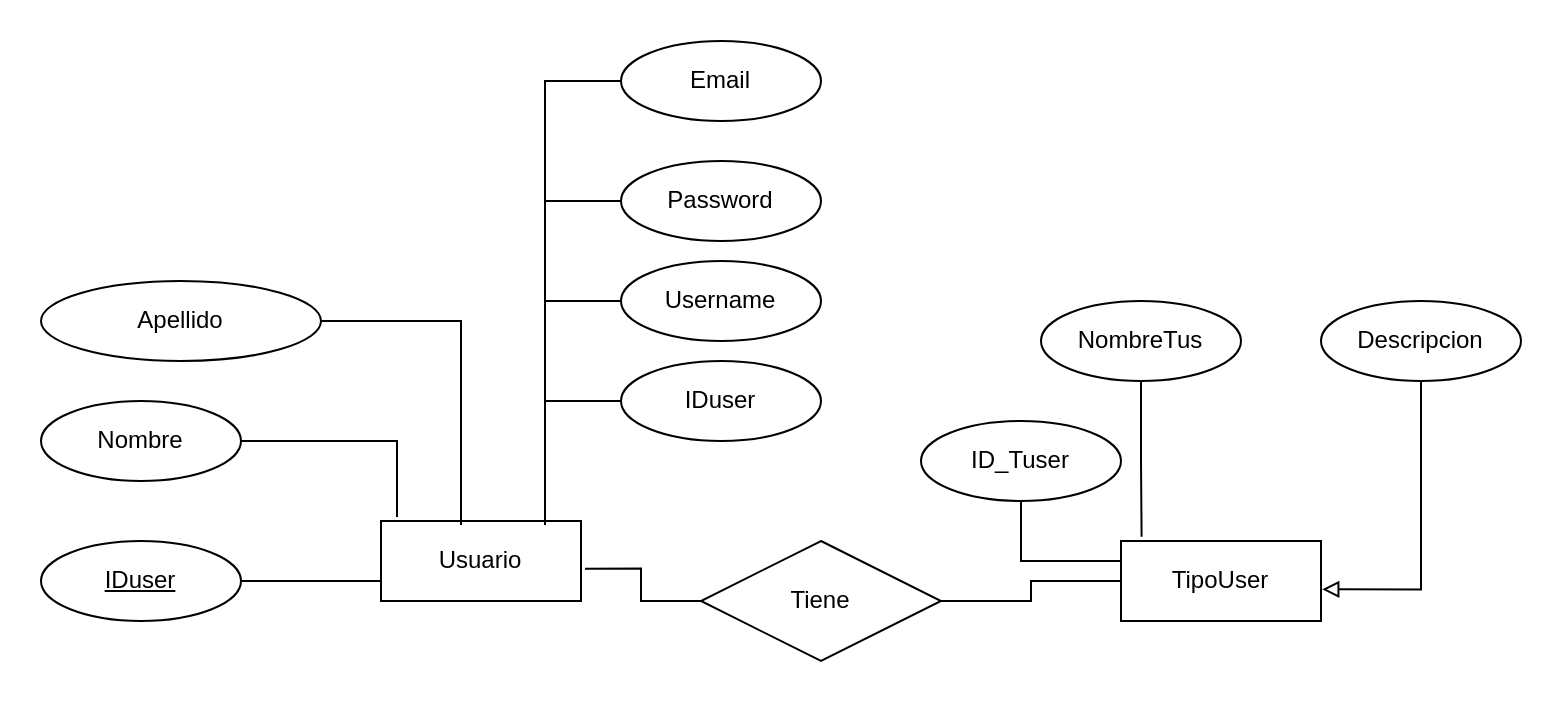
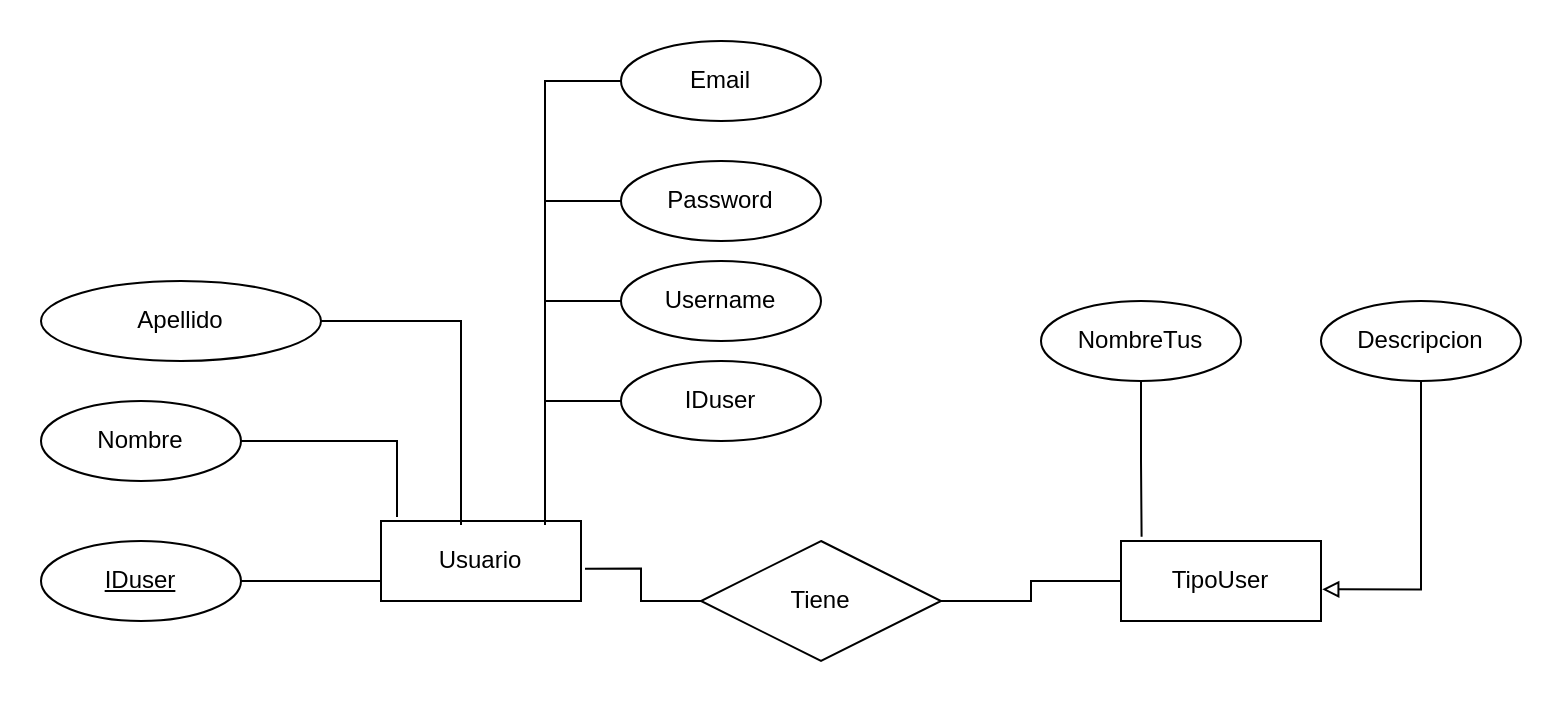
(1021, 461) -> none
(1042, 561) -> none
